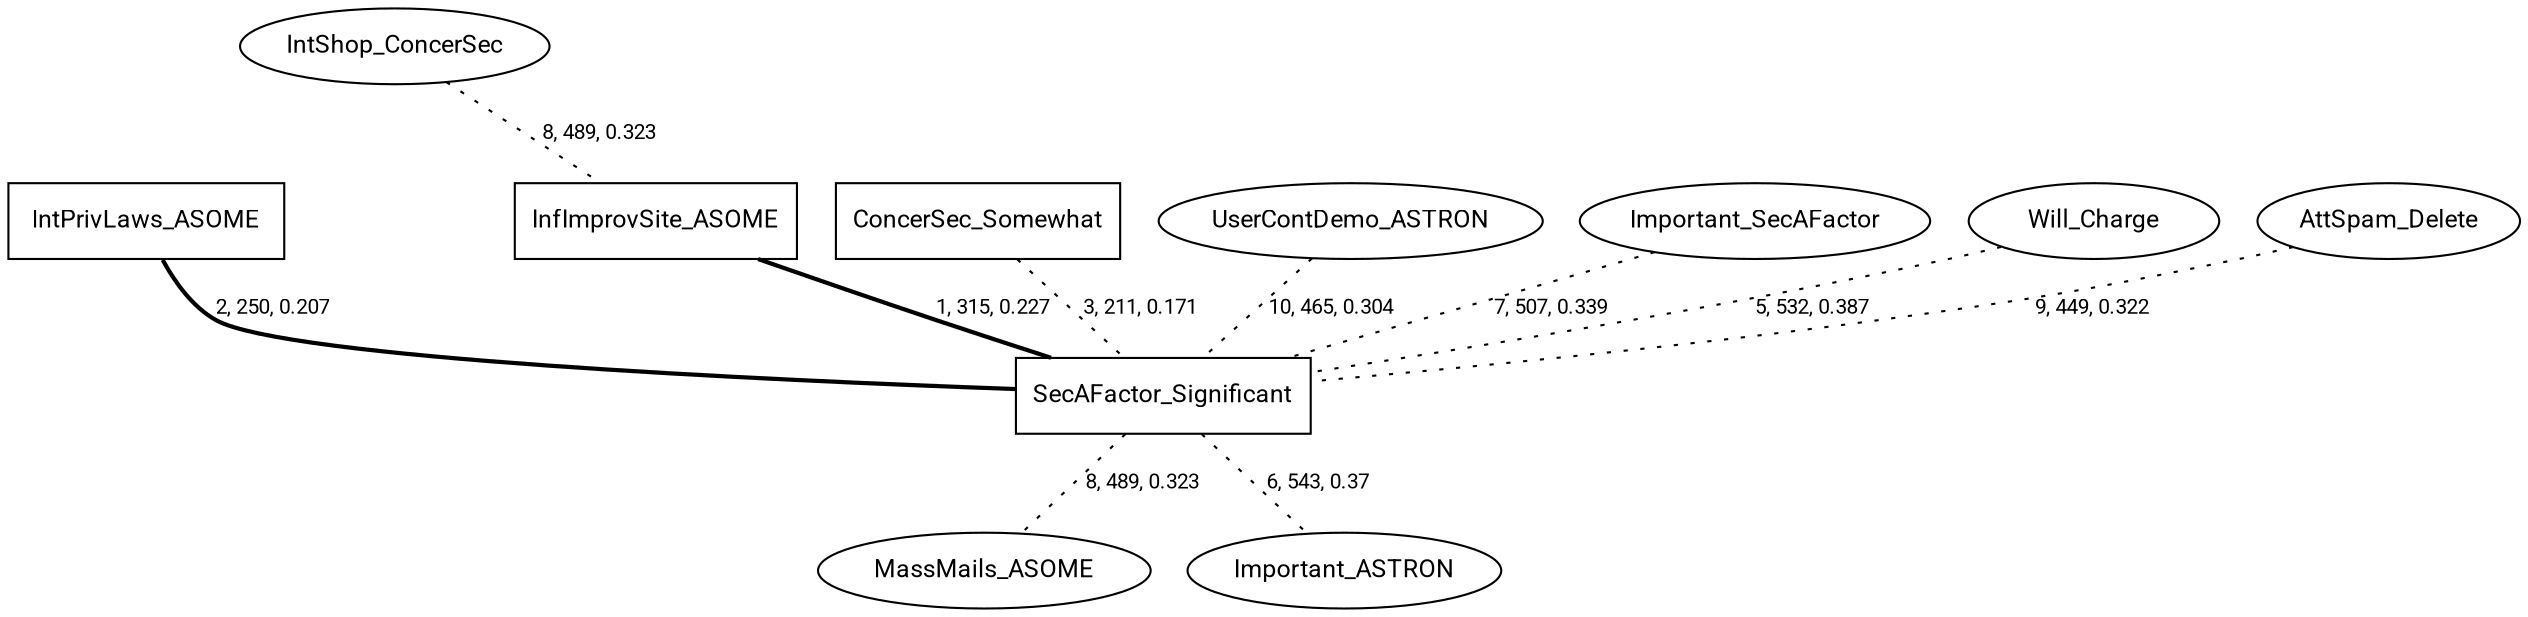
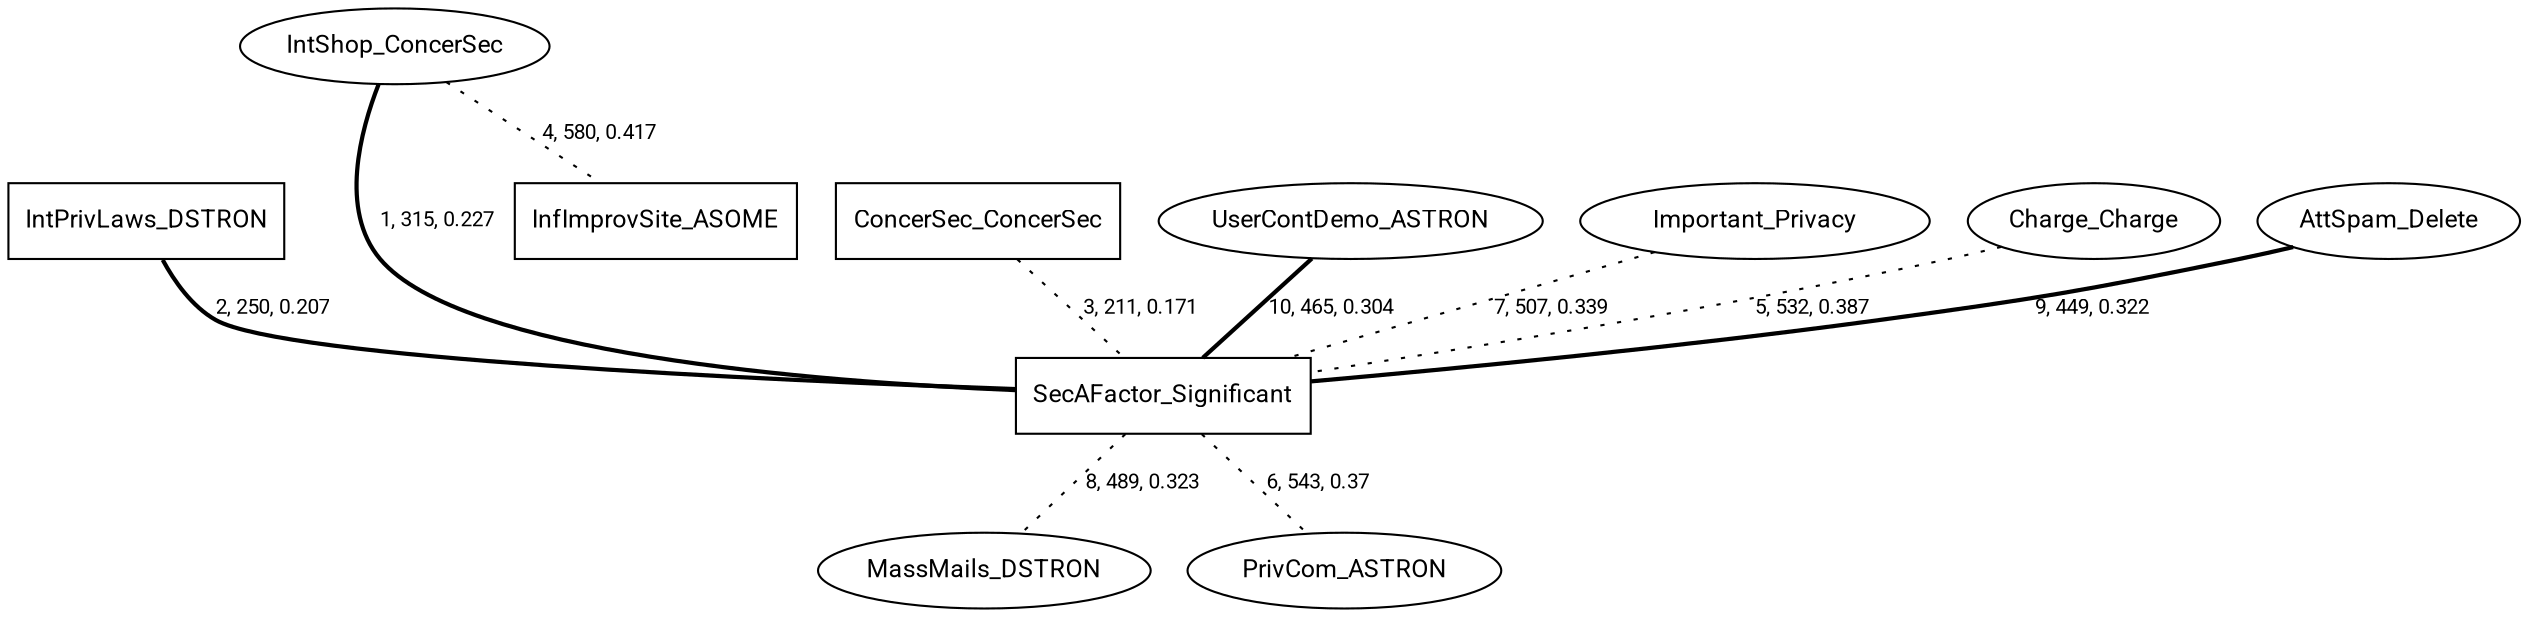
(600, 134) -> (600, 134)
(146, 221) -> (146, 221)
(978, 221) -> (978, 221)
(1755, 221) -> (1755, 221)
(2094, 221) -> (2094, 221)
(1257, 308) -> (1257, 308)
(904, 309) -> (598, 347)
(1804, 330) -> (1804, 330)
(984, 571) -> (984, 571)
(1344, 571) -> (1344, 571)
